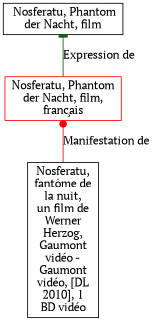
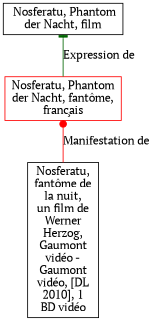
(63, 99) -> (63, 99)
